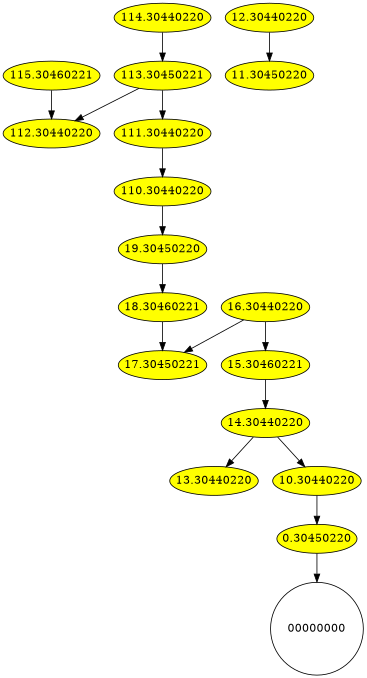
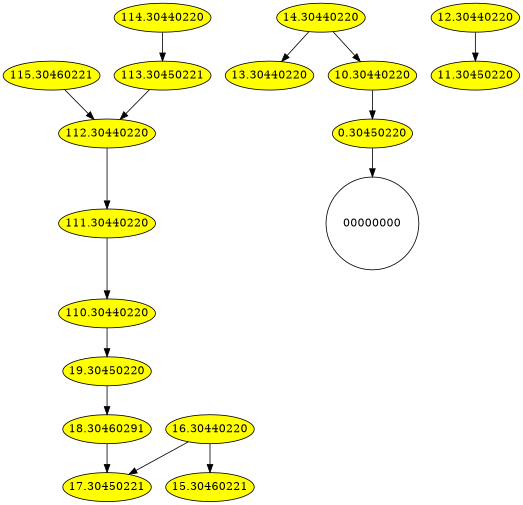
(163, 101) -> (107, 174)
(163, 307) -> (107, 429)
(265, 390) -> none
